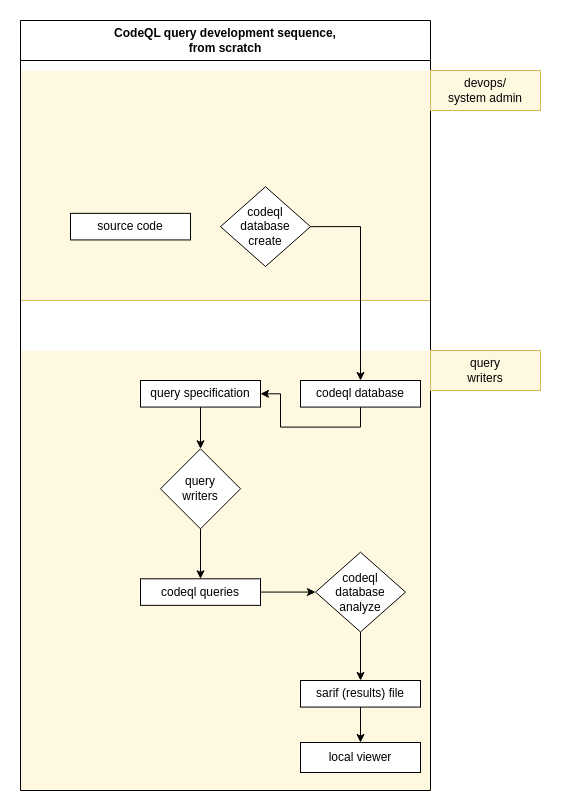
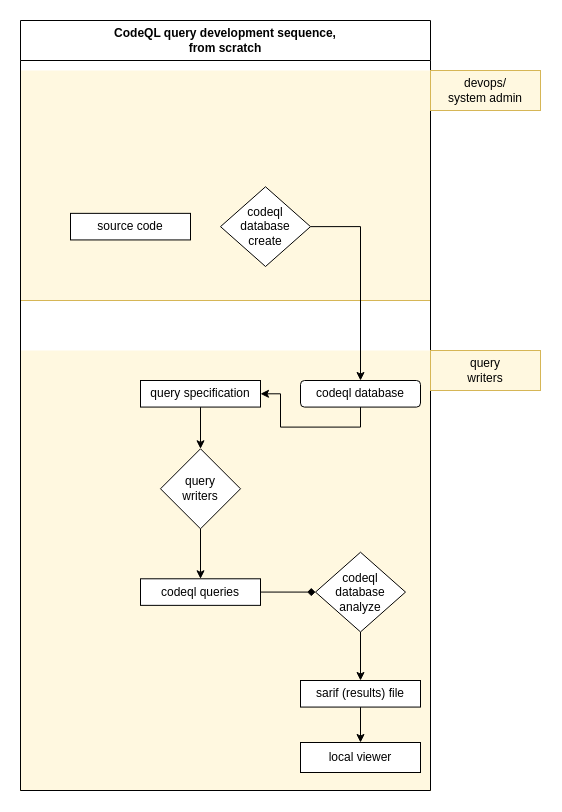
(361, 394) -> (361, 394)
(307, 592) -> (306, 592)
